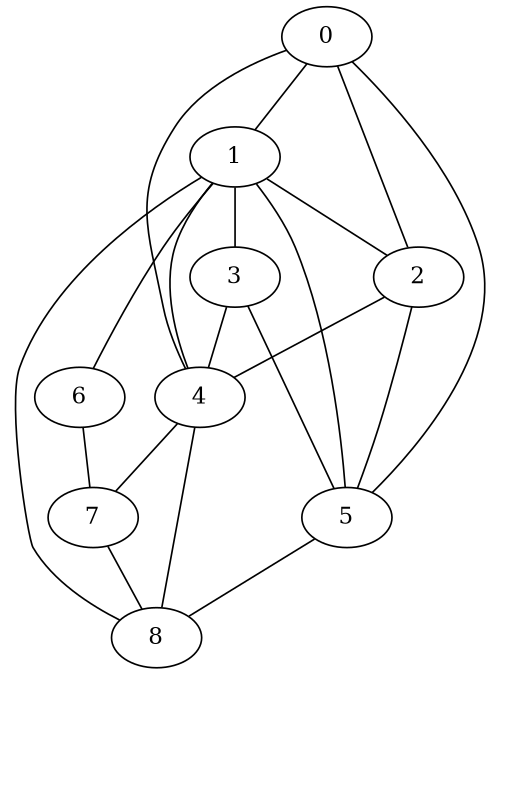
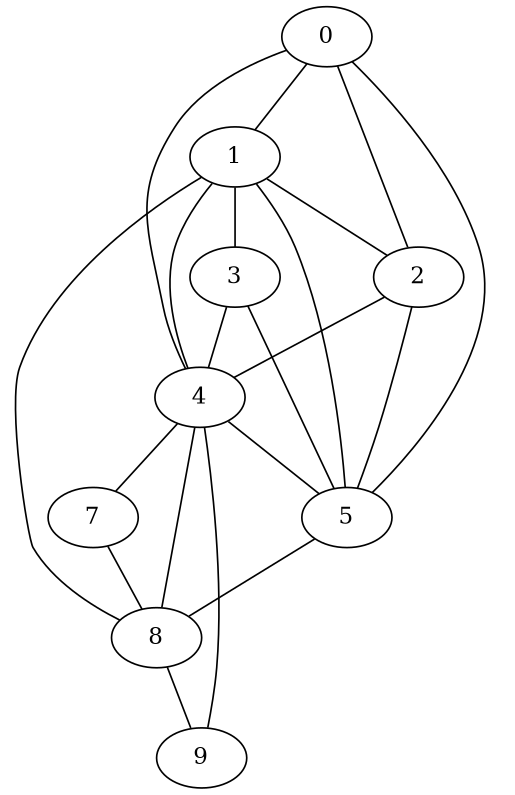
(80, 397) -> none
none -> (274, 458)
none -> (202, 758)
